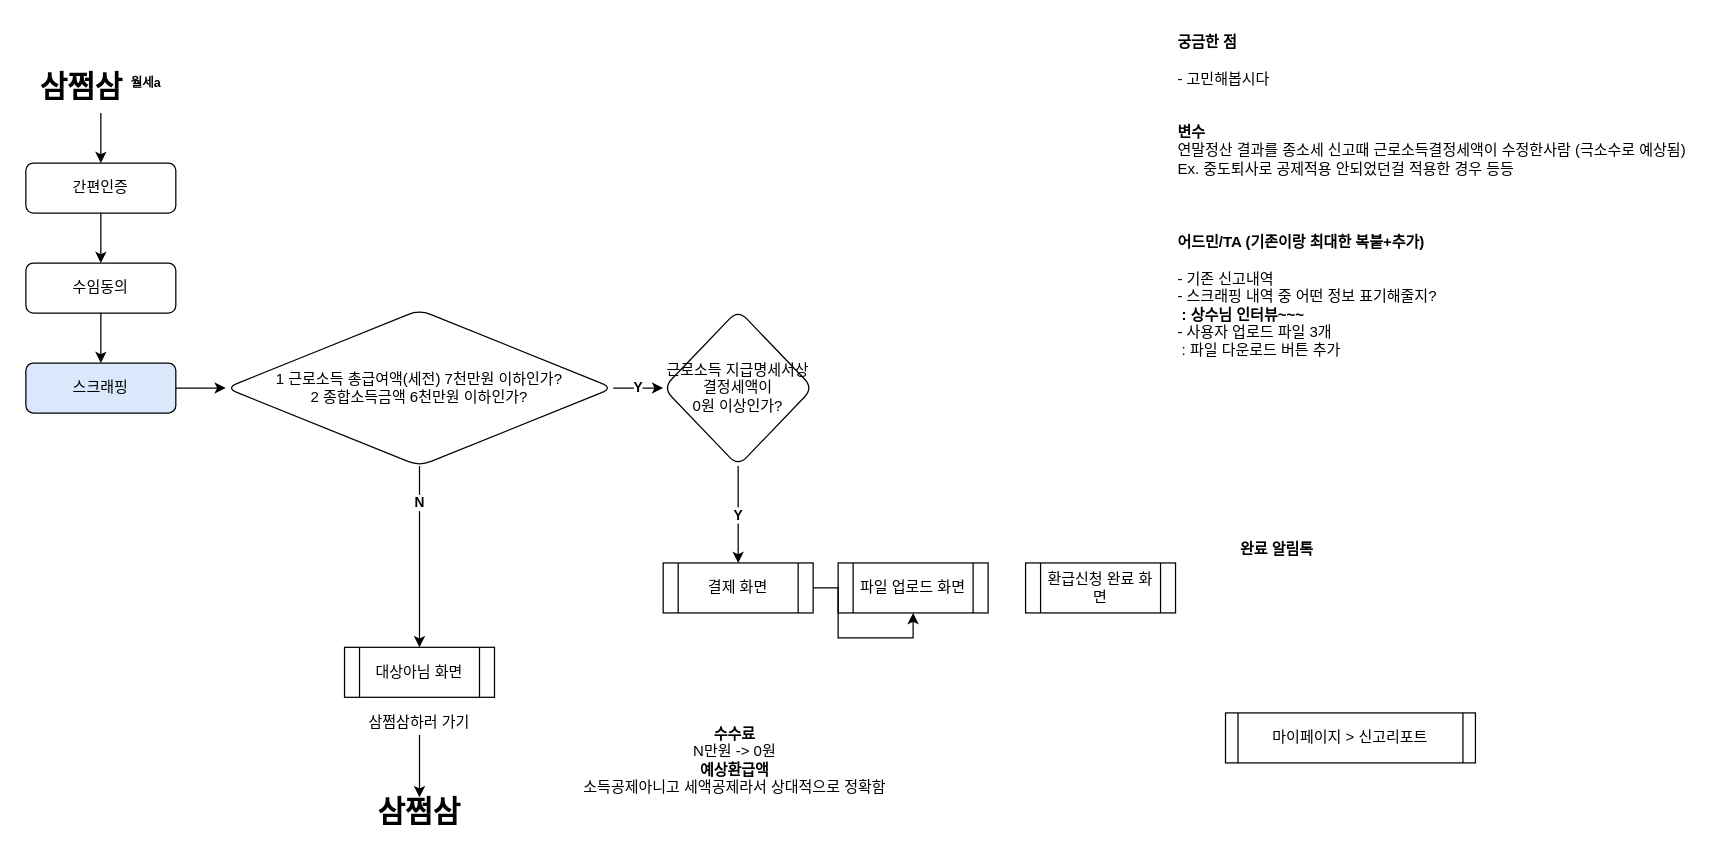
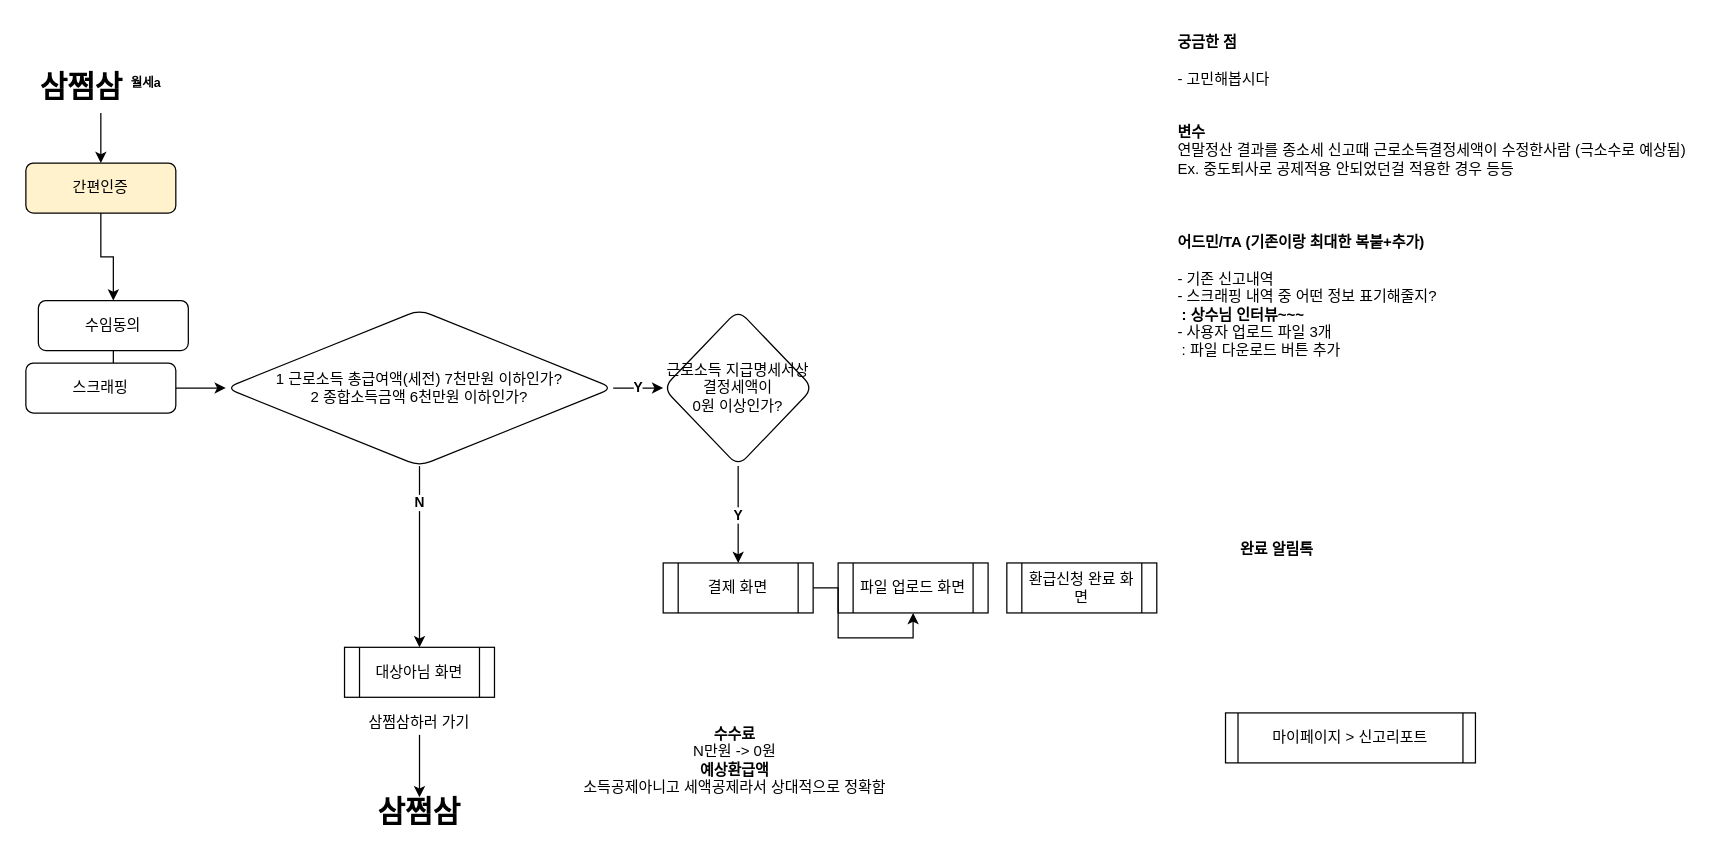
(101, 188) -> (101, 188)
(101, 288) -> (113, 326)
(101, 388) -> (101, 388)
(1101, 588) -> (1082, 588)
